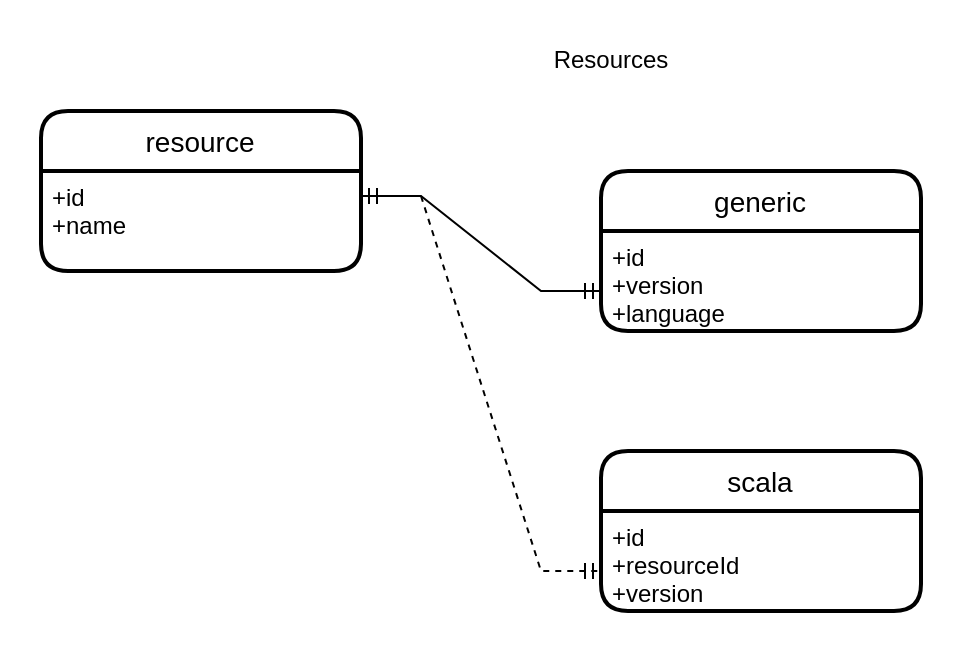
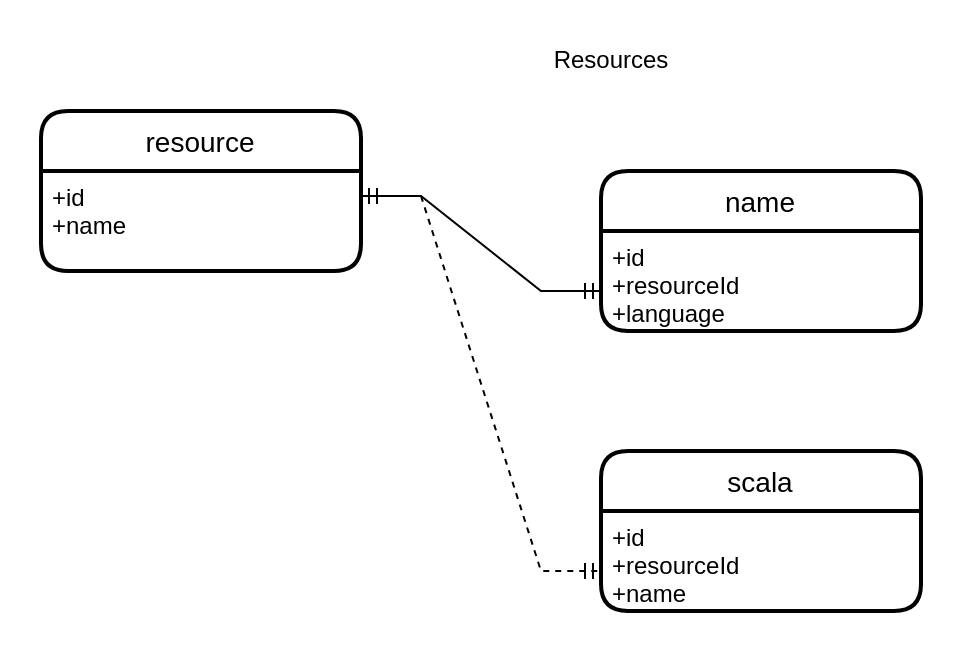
(760, 203) -> (760, 203)
(629, 258) -> (629, 258)
(629, 538) -> (629, 538)
